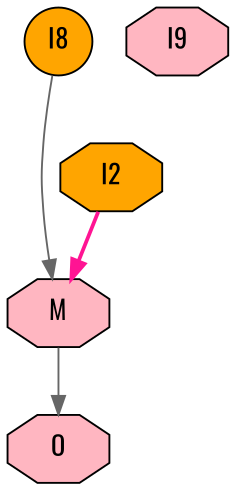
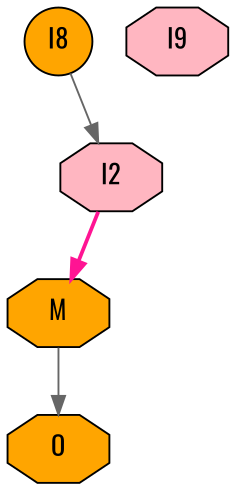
(42, 168) -> (81, 99)
(111, 177) -> (111, 177)
(58, 313) -> (58, 313)
(58, 449) -> (58, 449)
